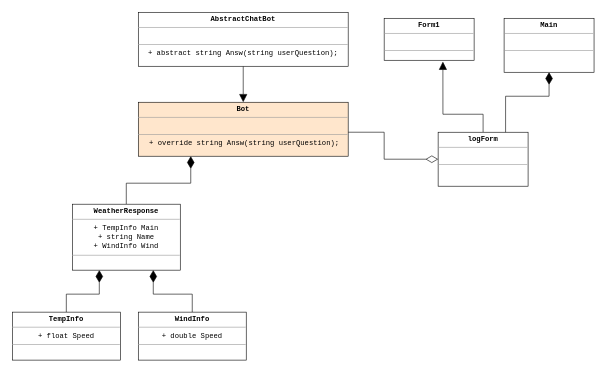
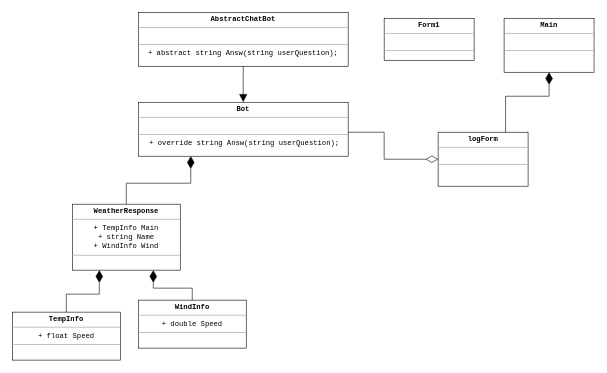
(483, 114) -> none
(243, 129) -> (243, 129)
(192, 336) -> (192, 324)
